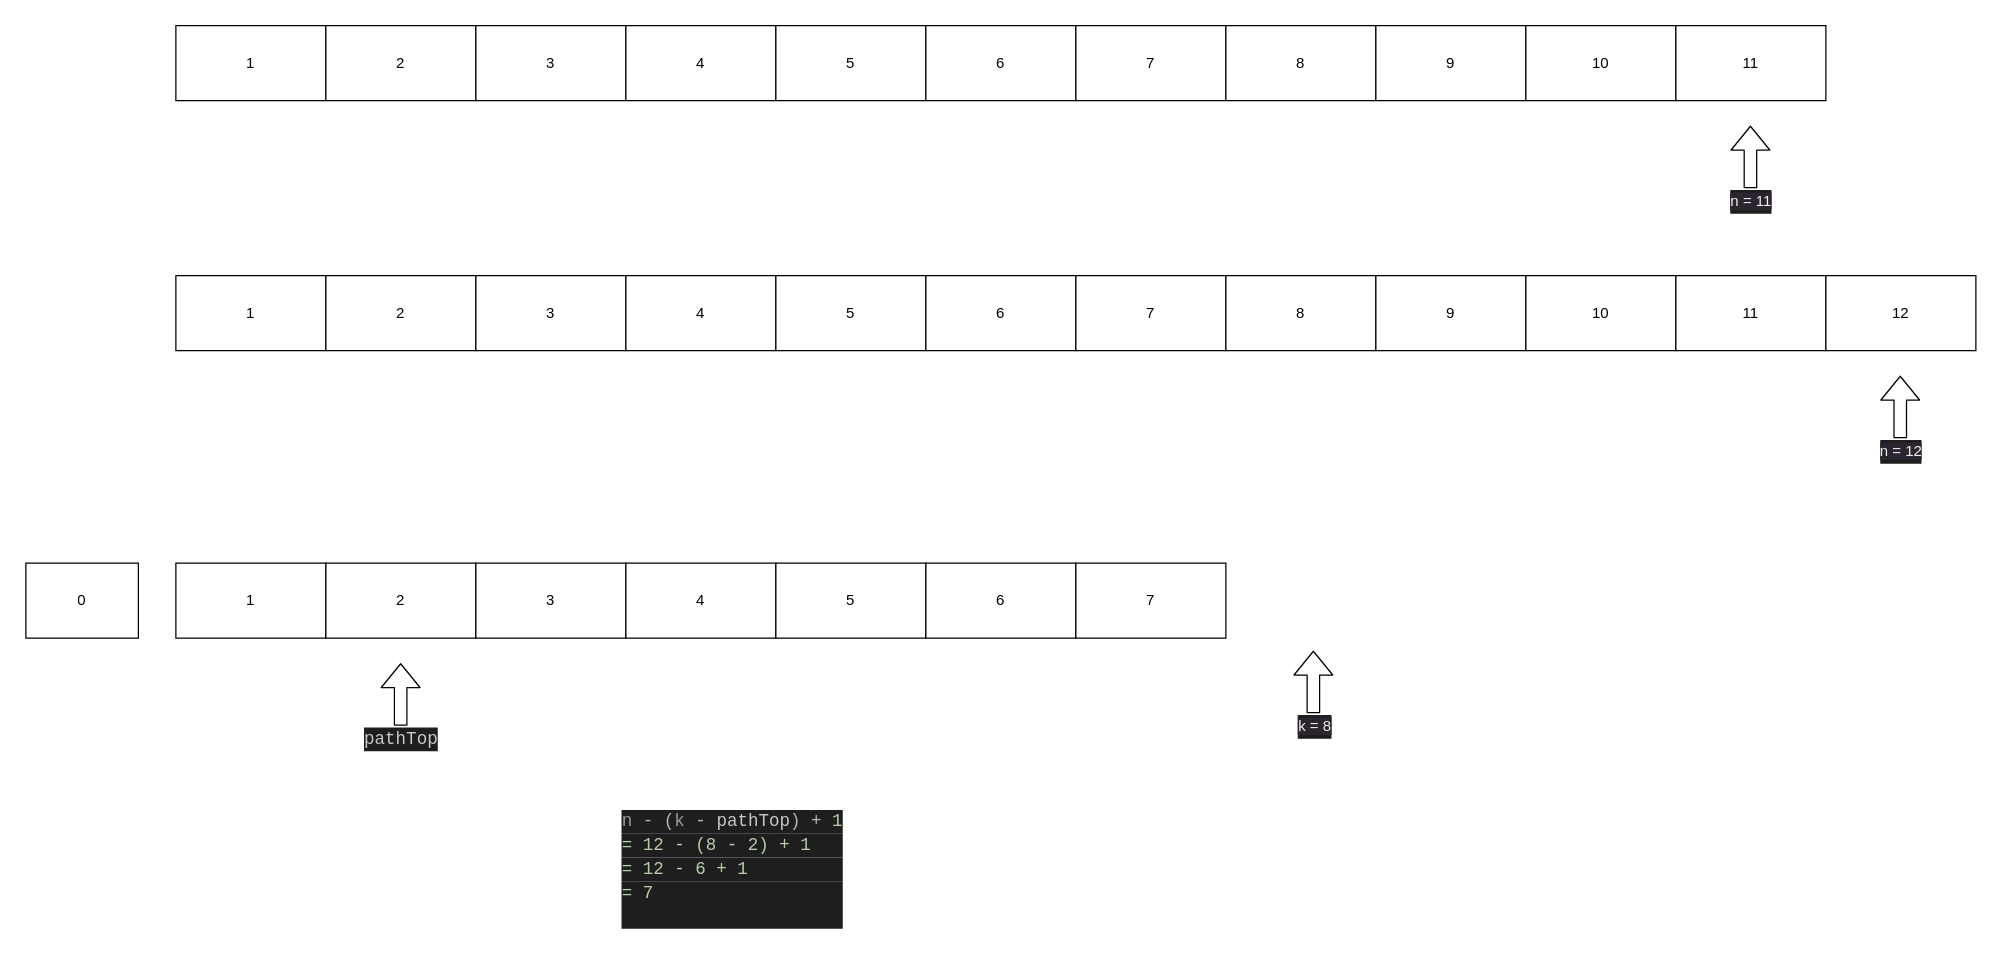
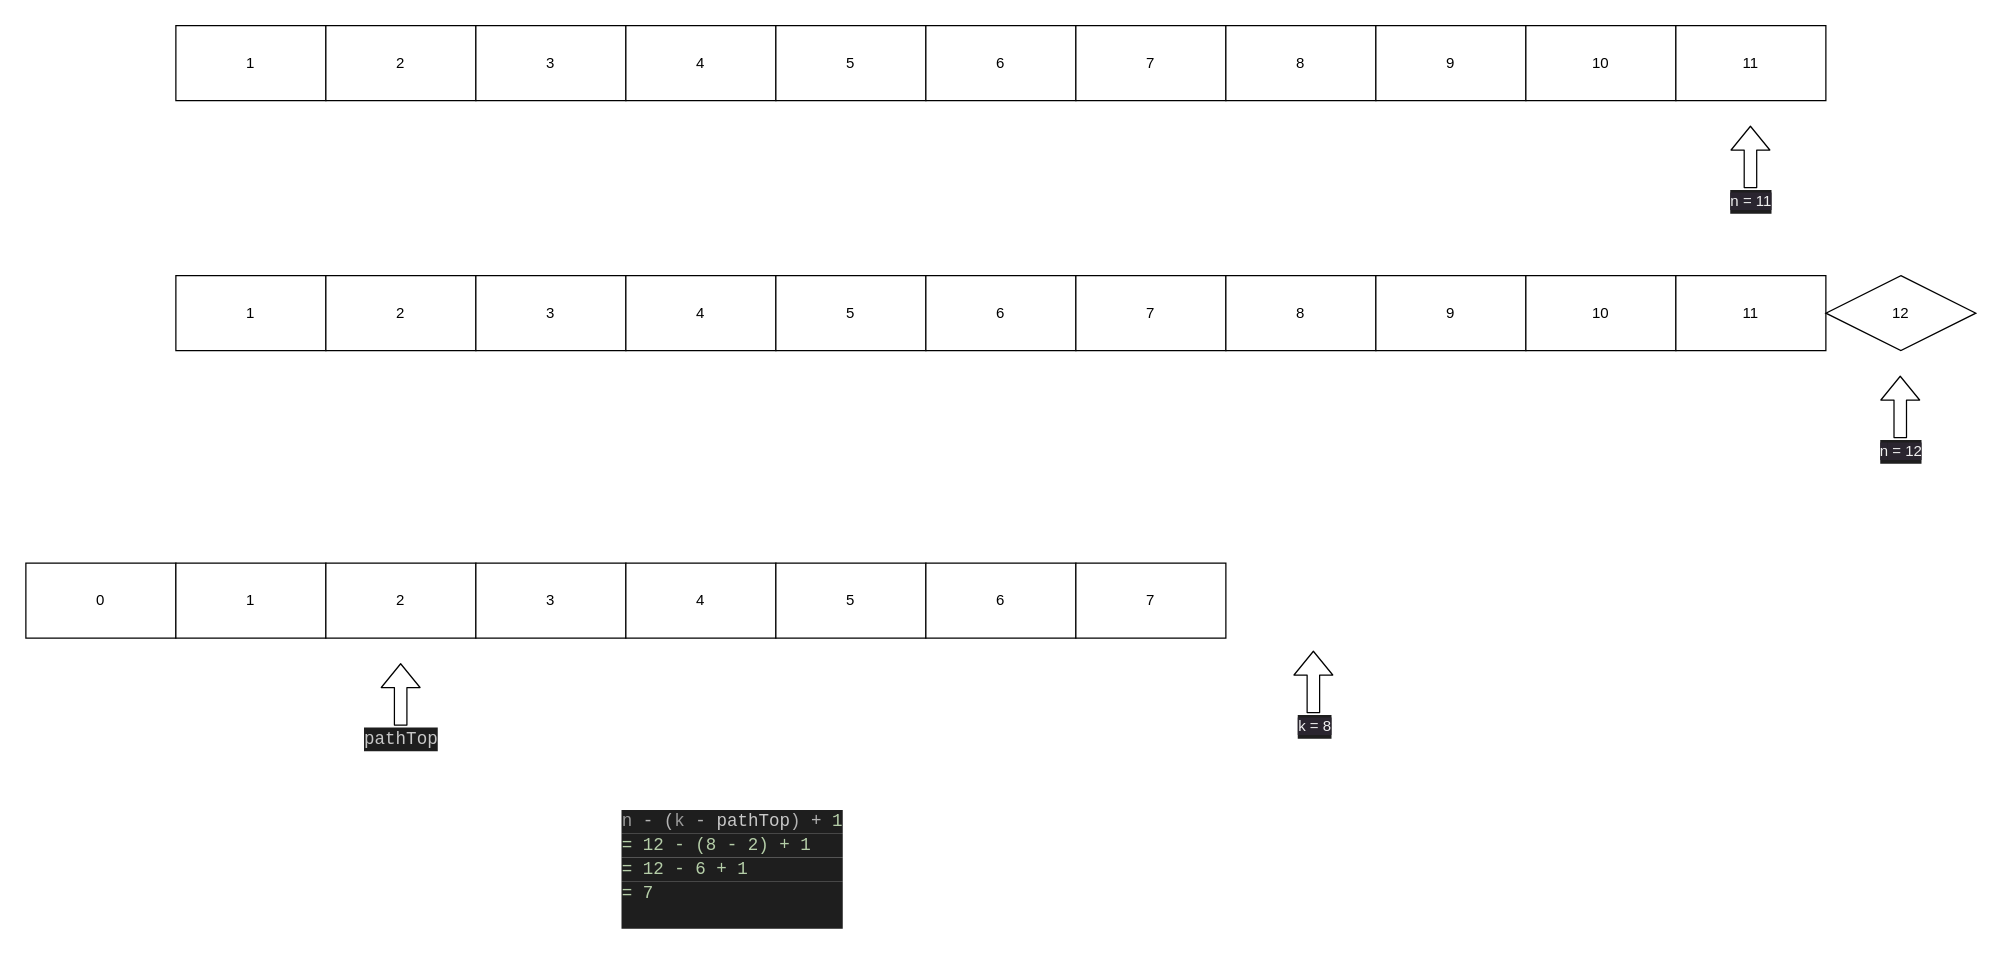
(1901, 313) -> (1901, 313)
(82, 601) -> (101, 601)
